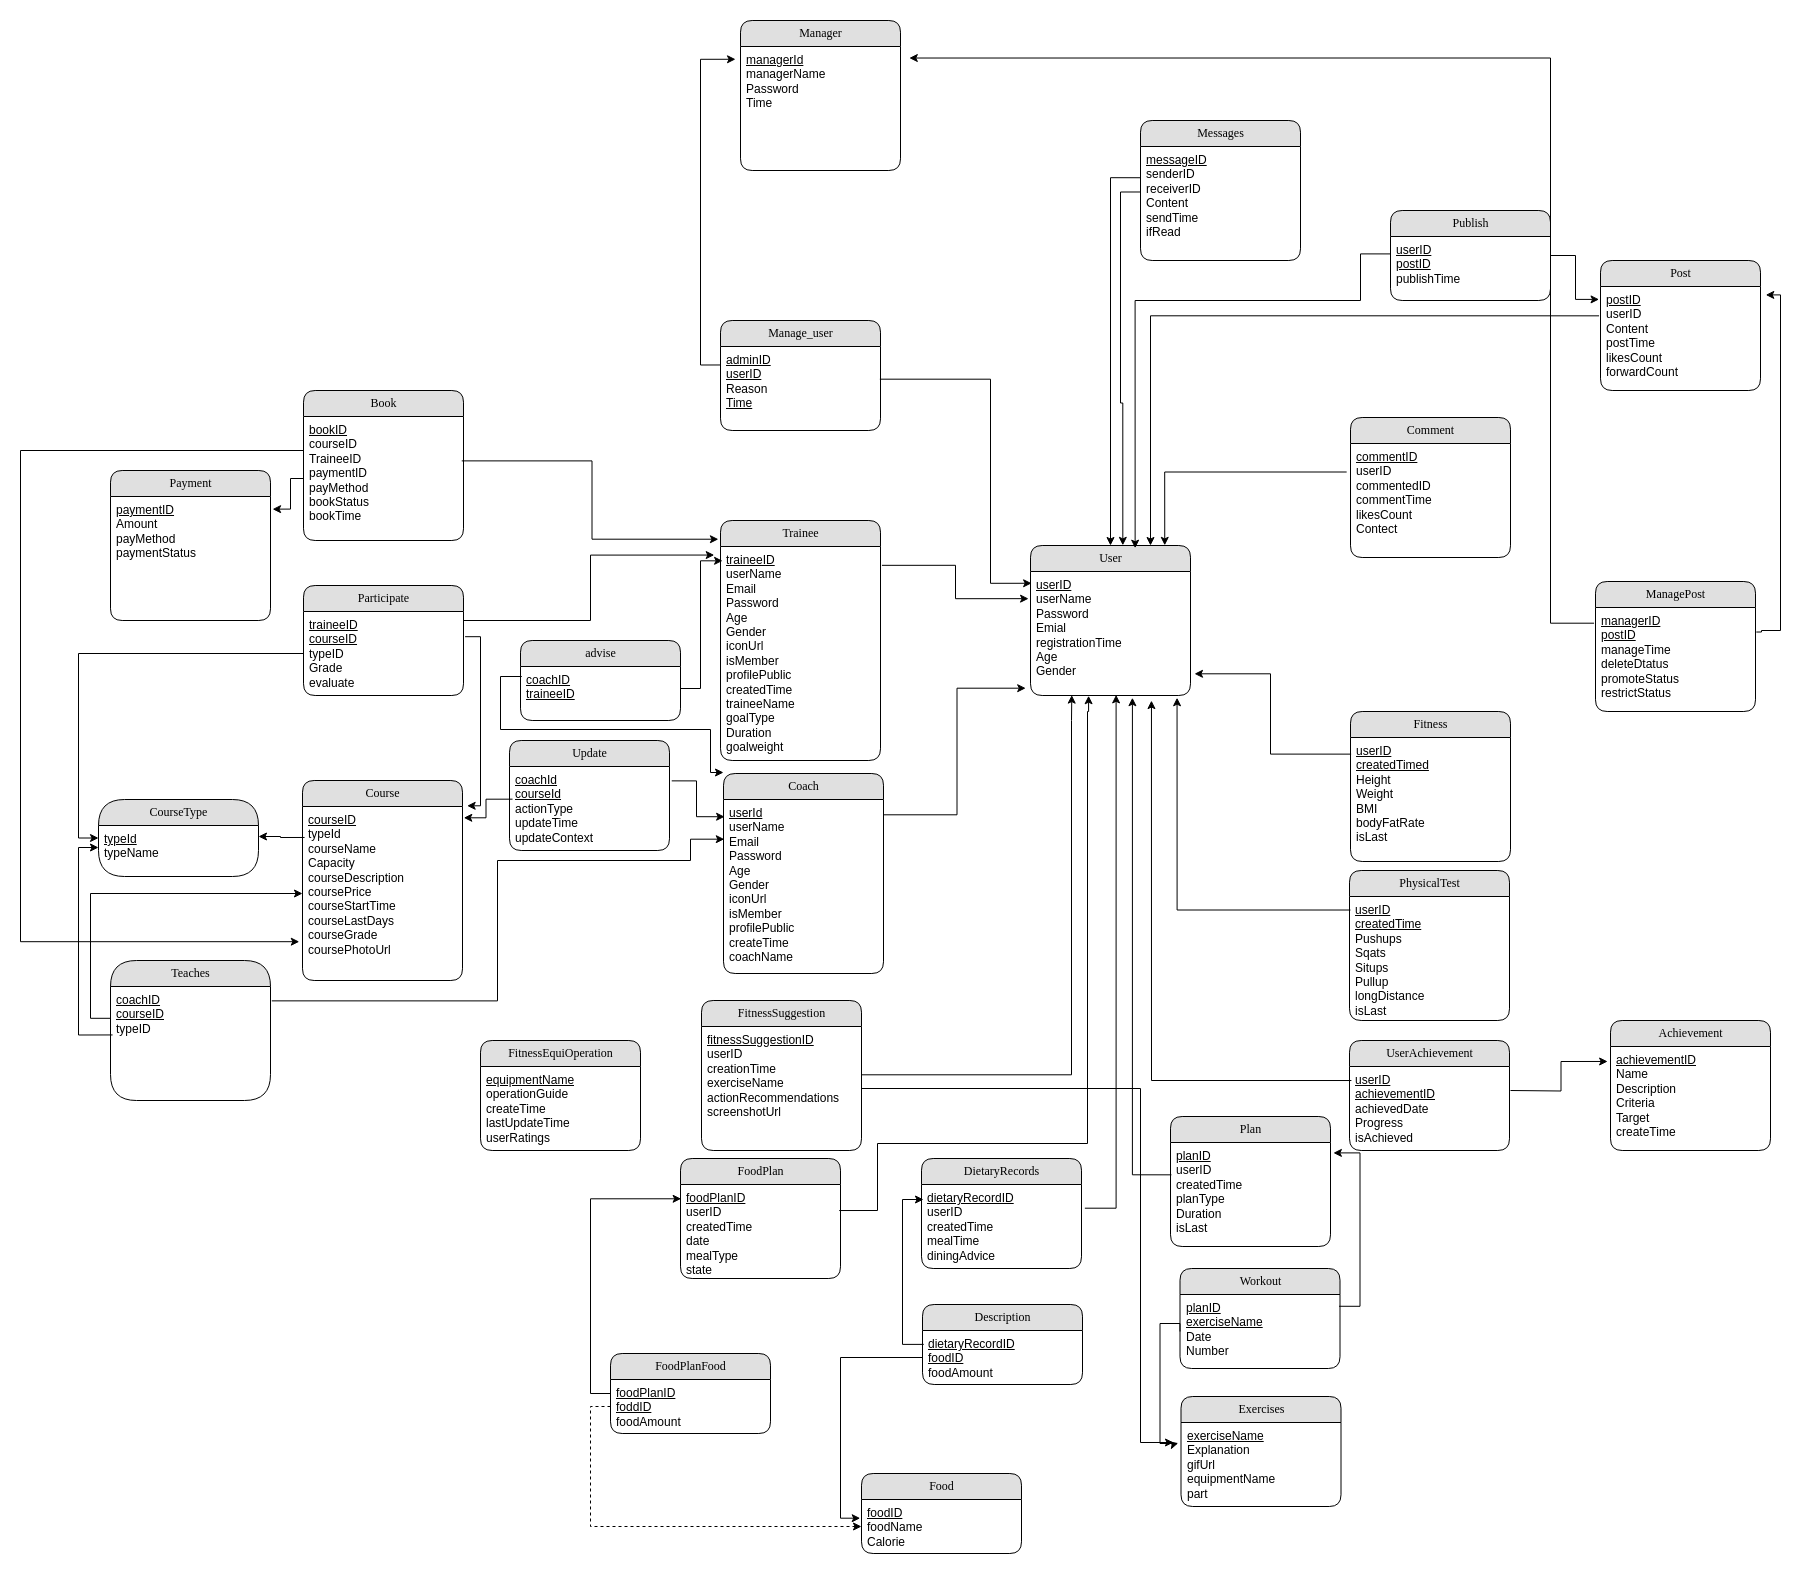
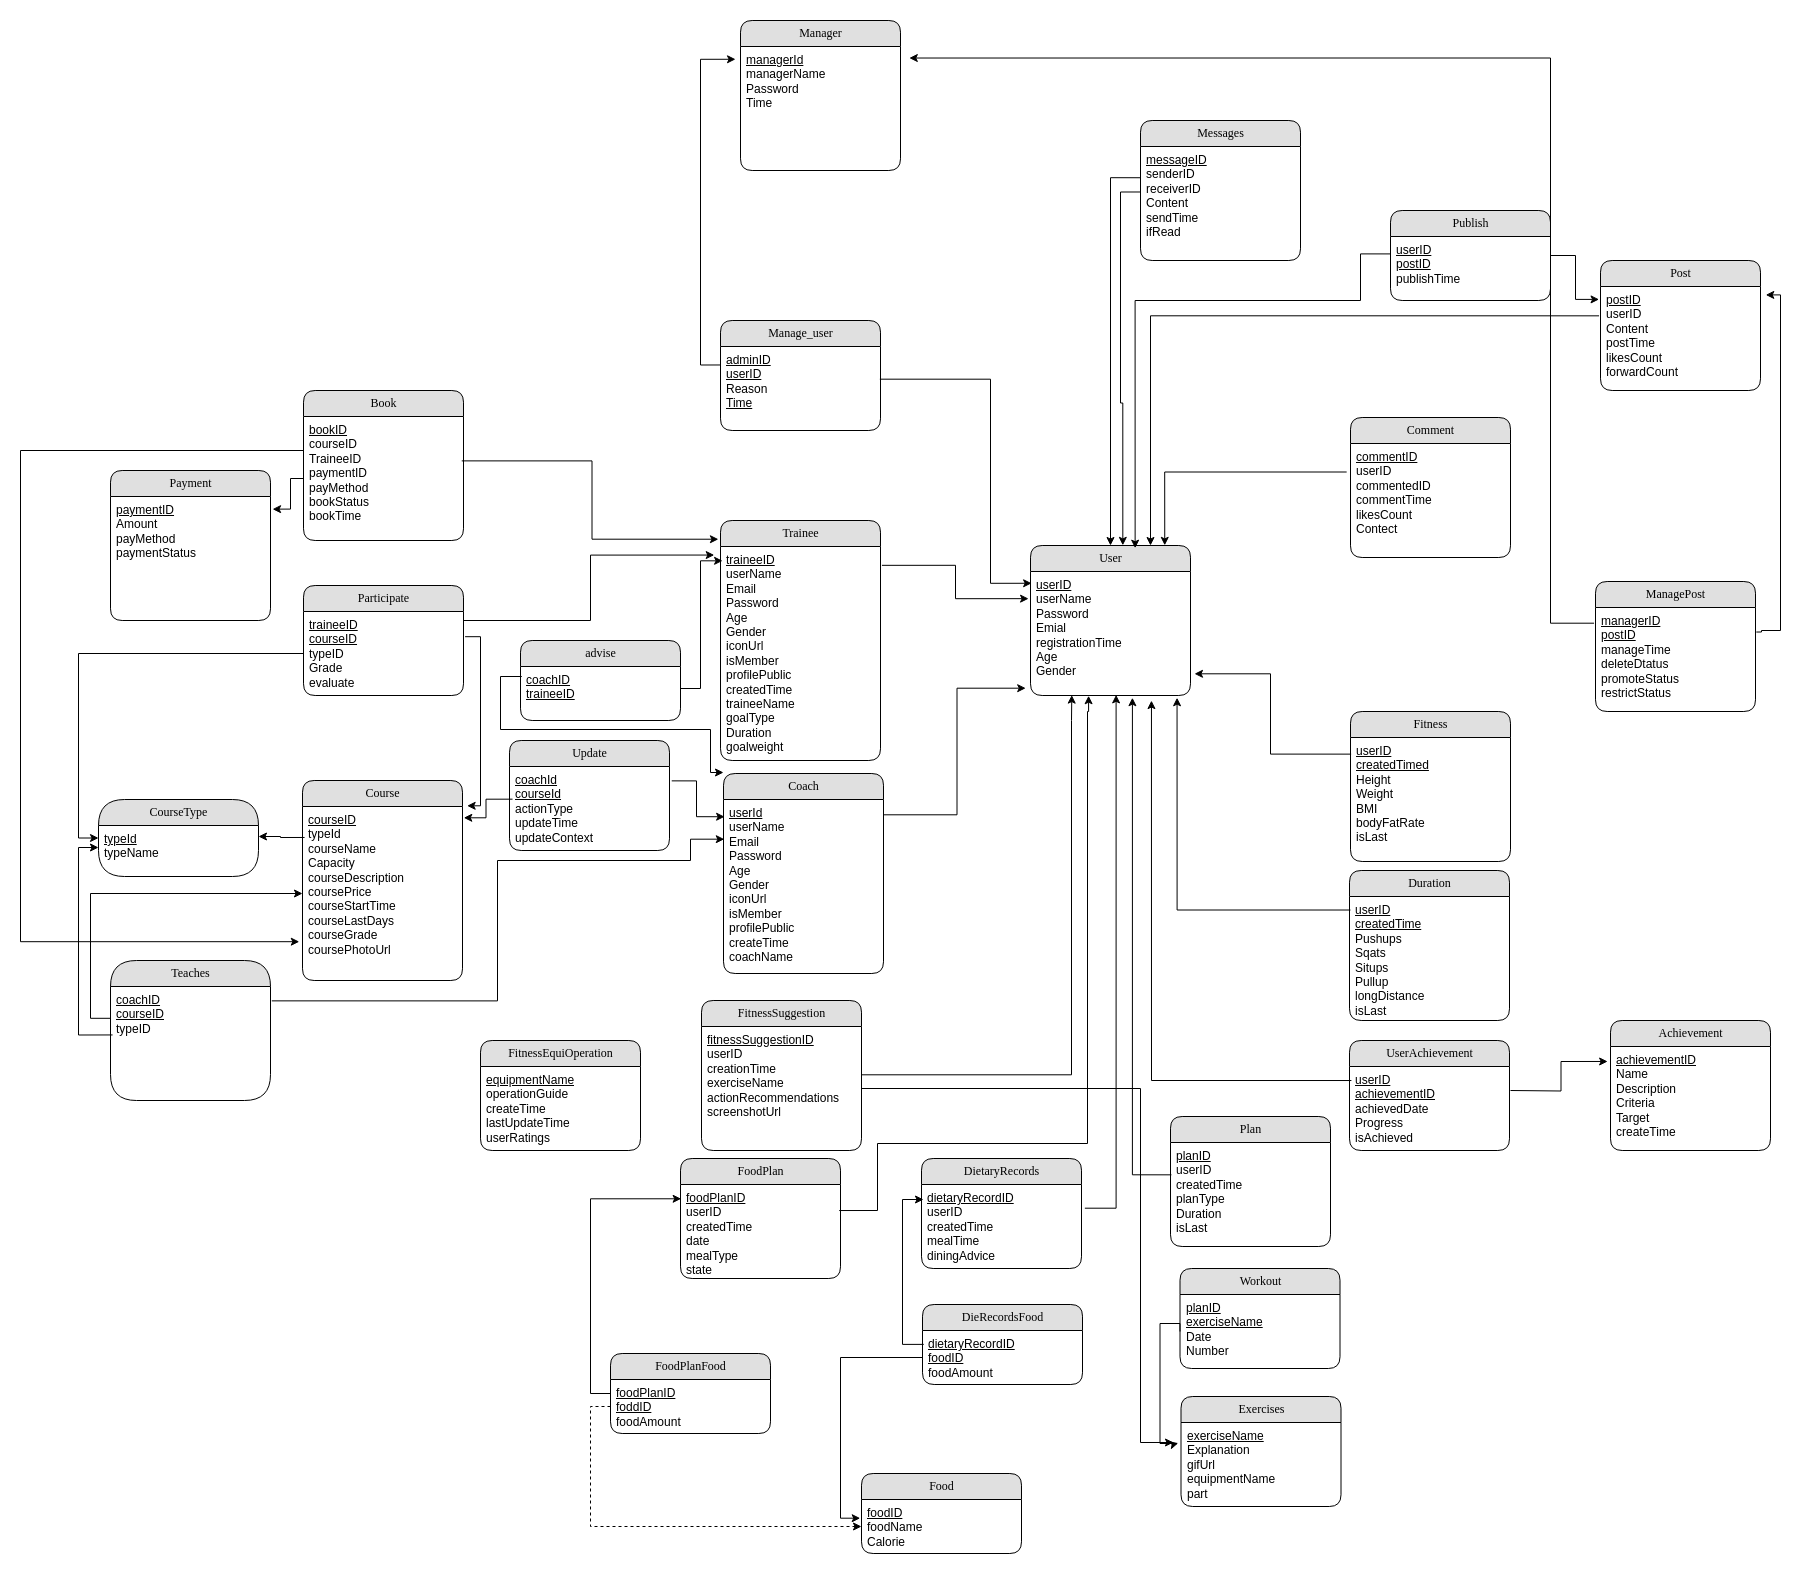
(1430, 884) -> (1430, 884)
(1360, 1230) -> none
(1003, 1318) -> (1003, 1318)
